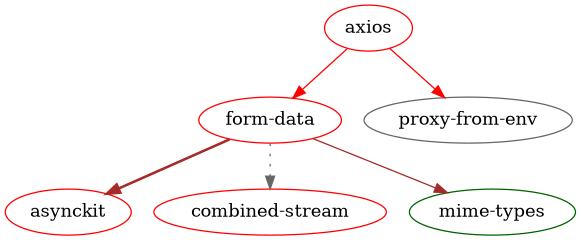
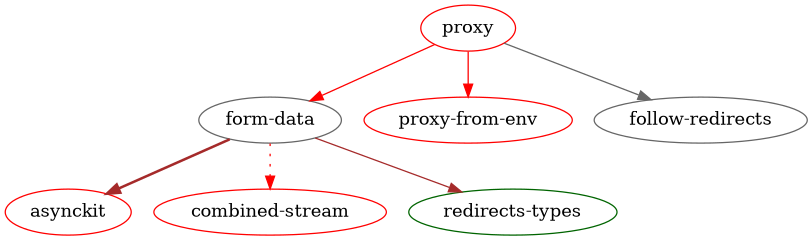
(369, 28) -> (468, 28)
(270, 120) -> (270, 120)
(468, 120) -> (468, 120)
none -> (701, 120)
(270, 160) -> (270, 160)
(492, 212) -> (513, 212)
